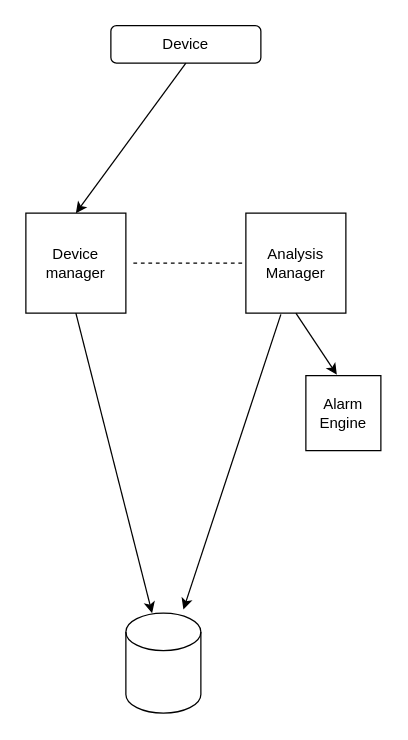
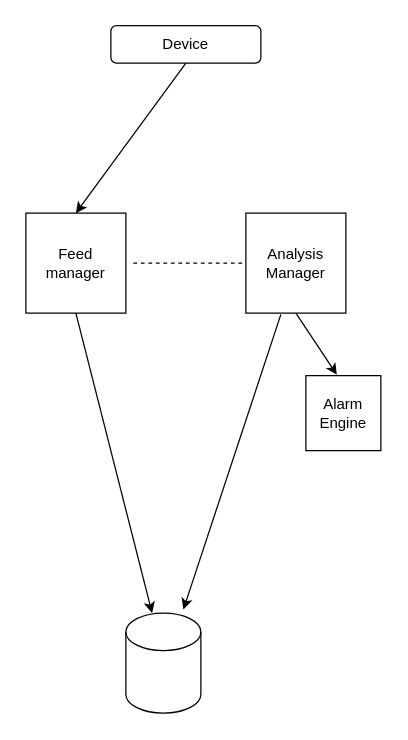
(76, 263) -> (76, 263)
